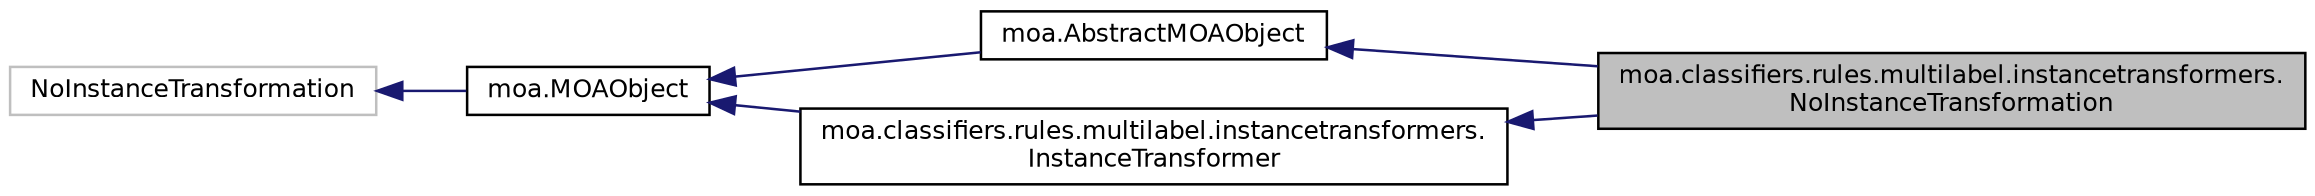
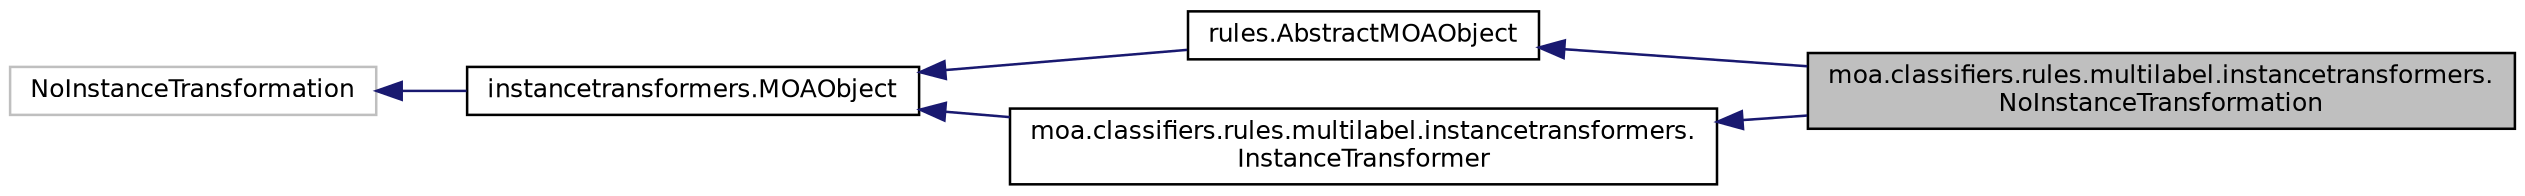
(1154, 35) -> (1364, 35)
(588, 91) -> (693, 91)
